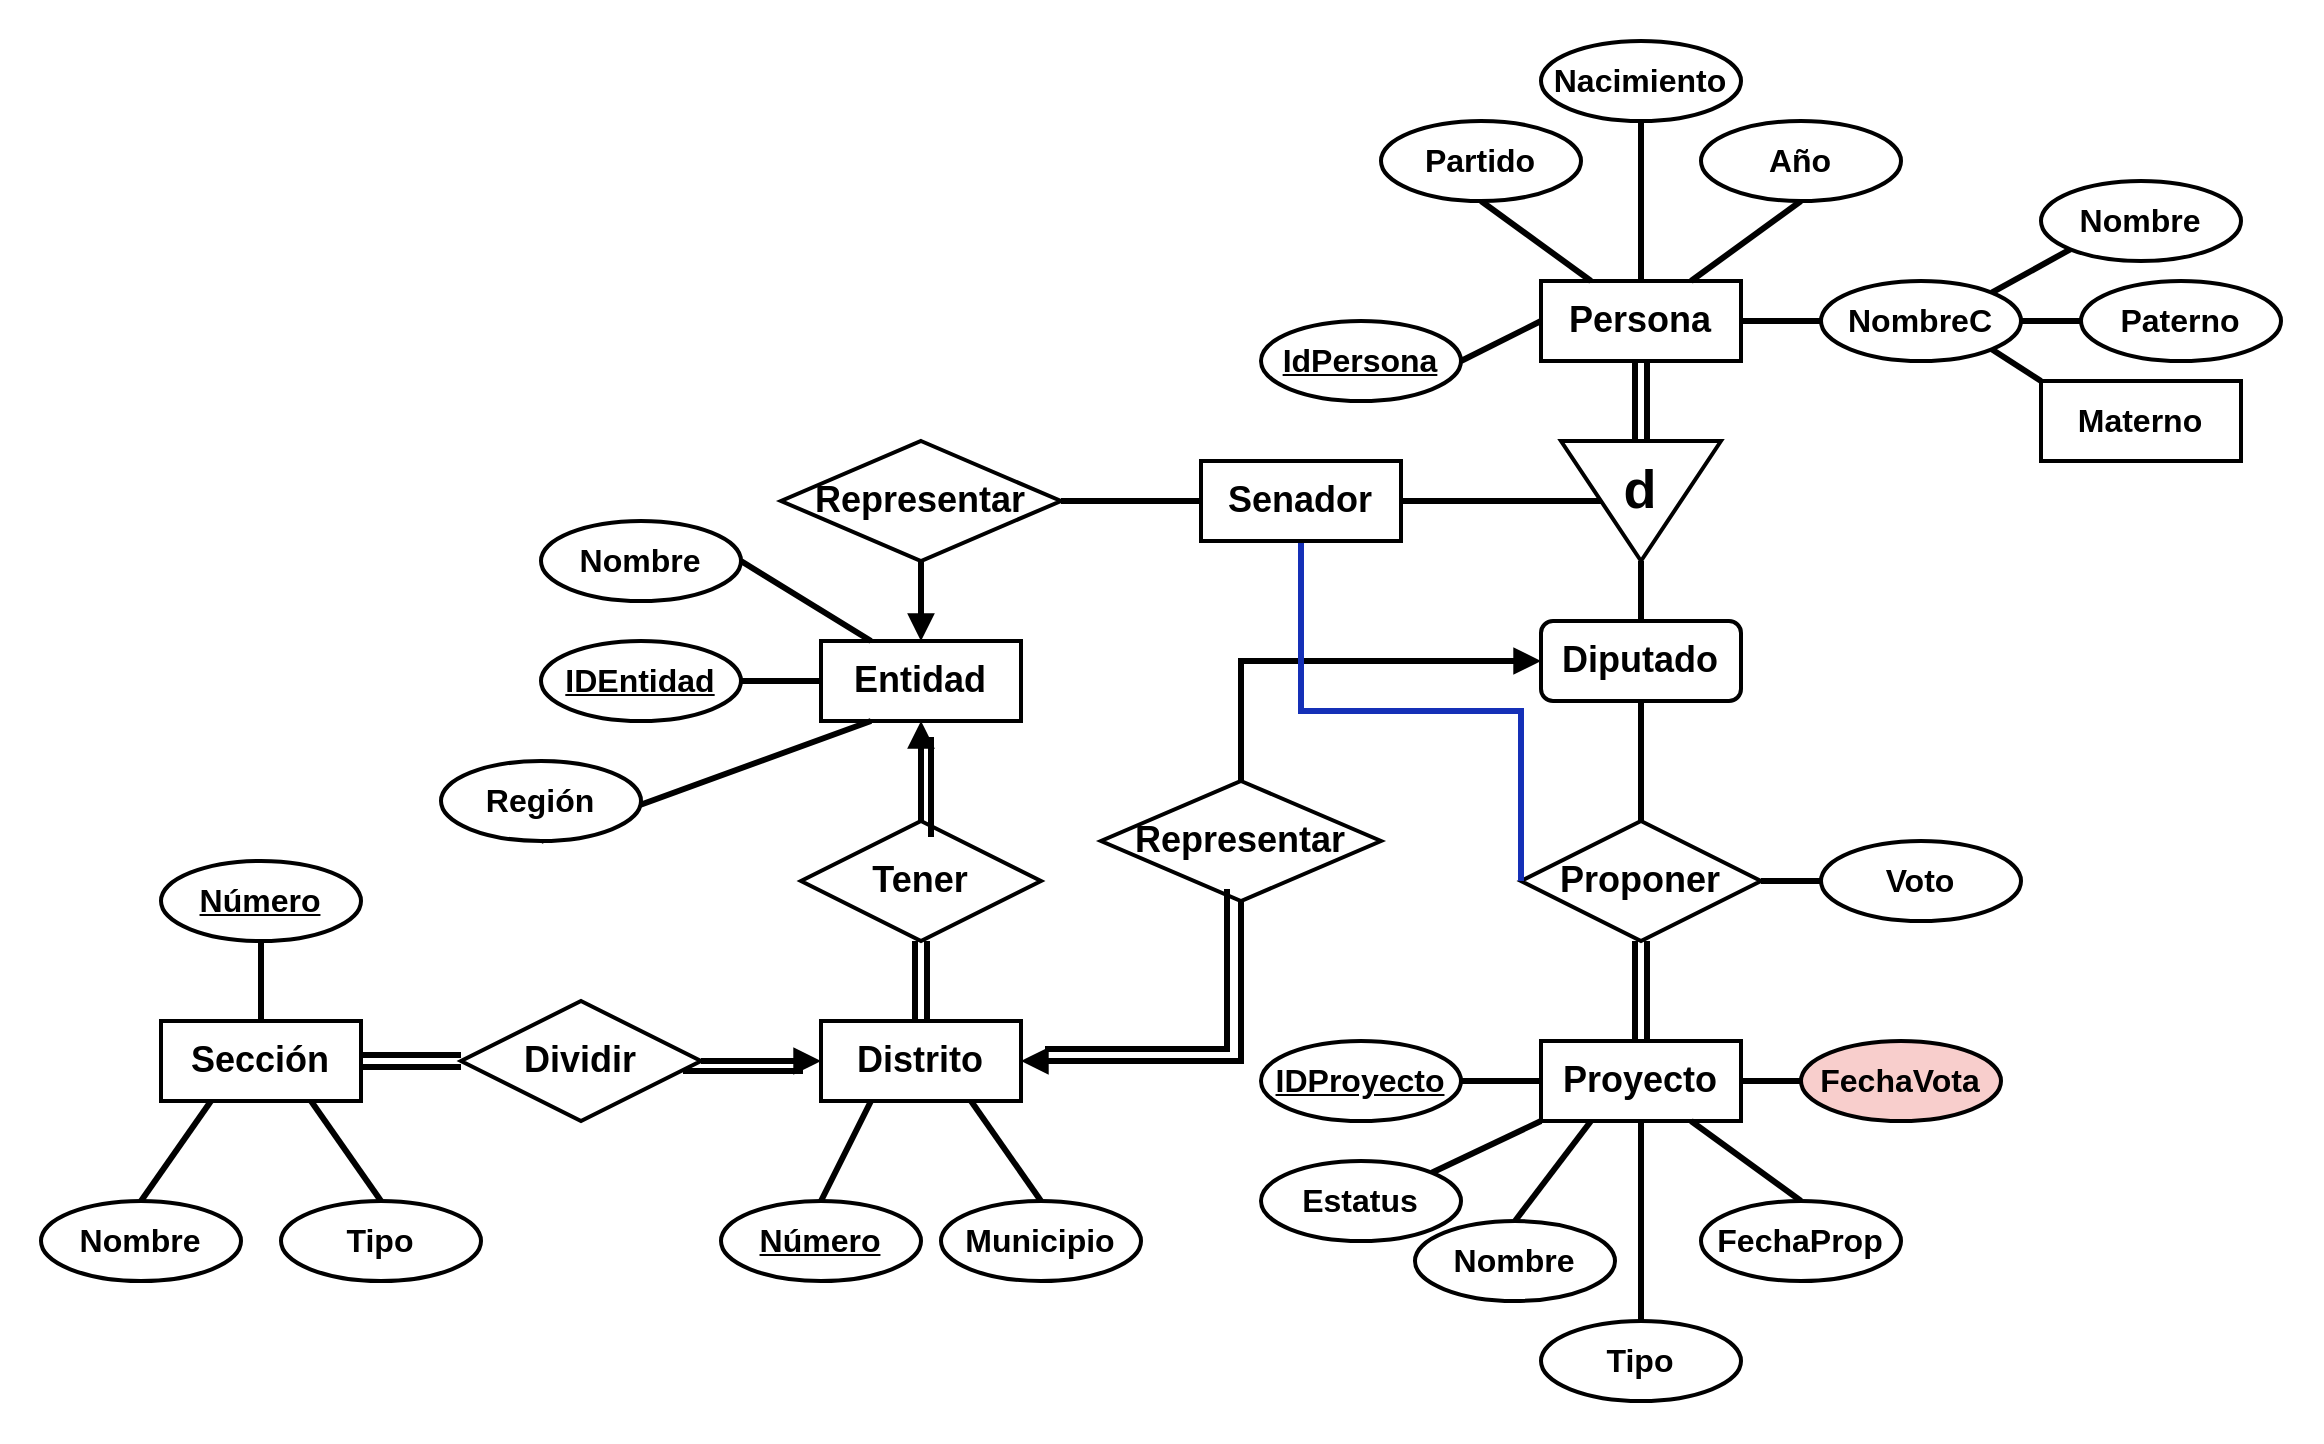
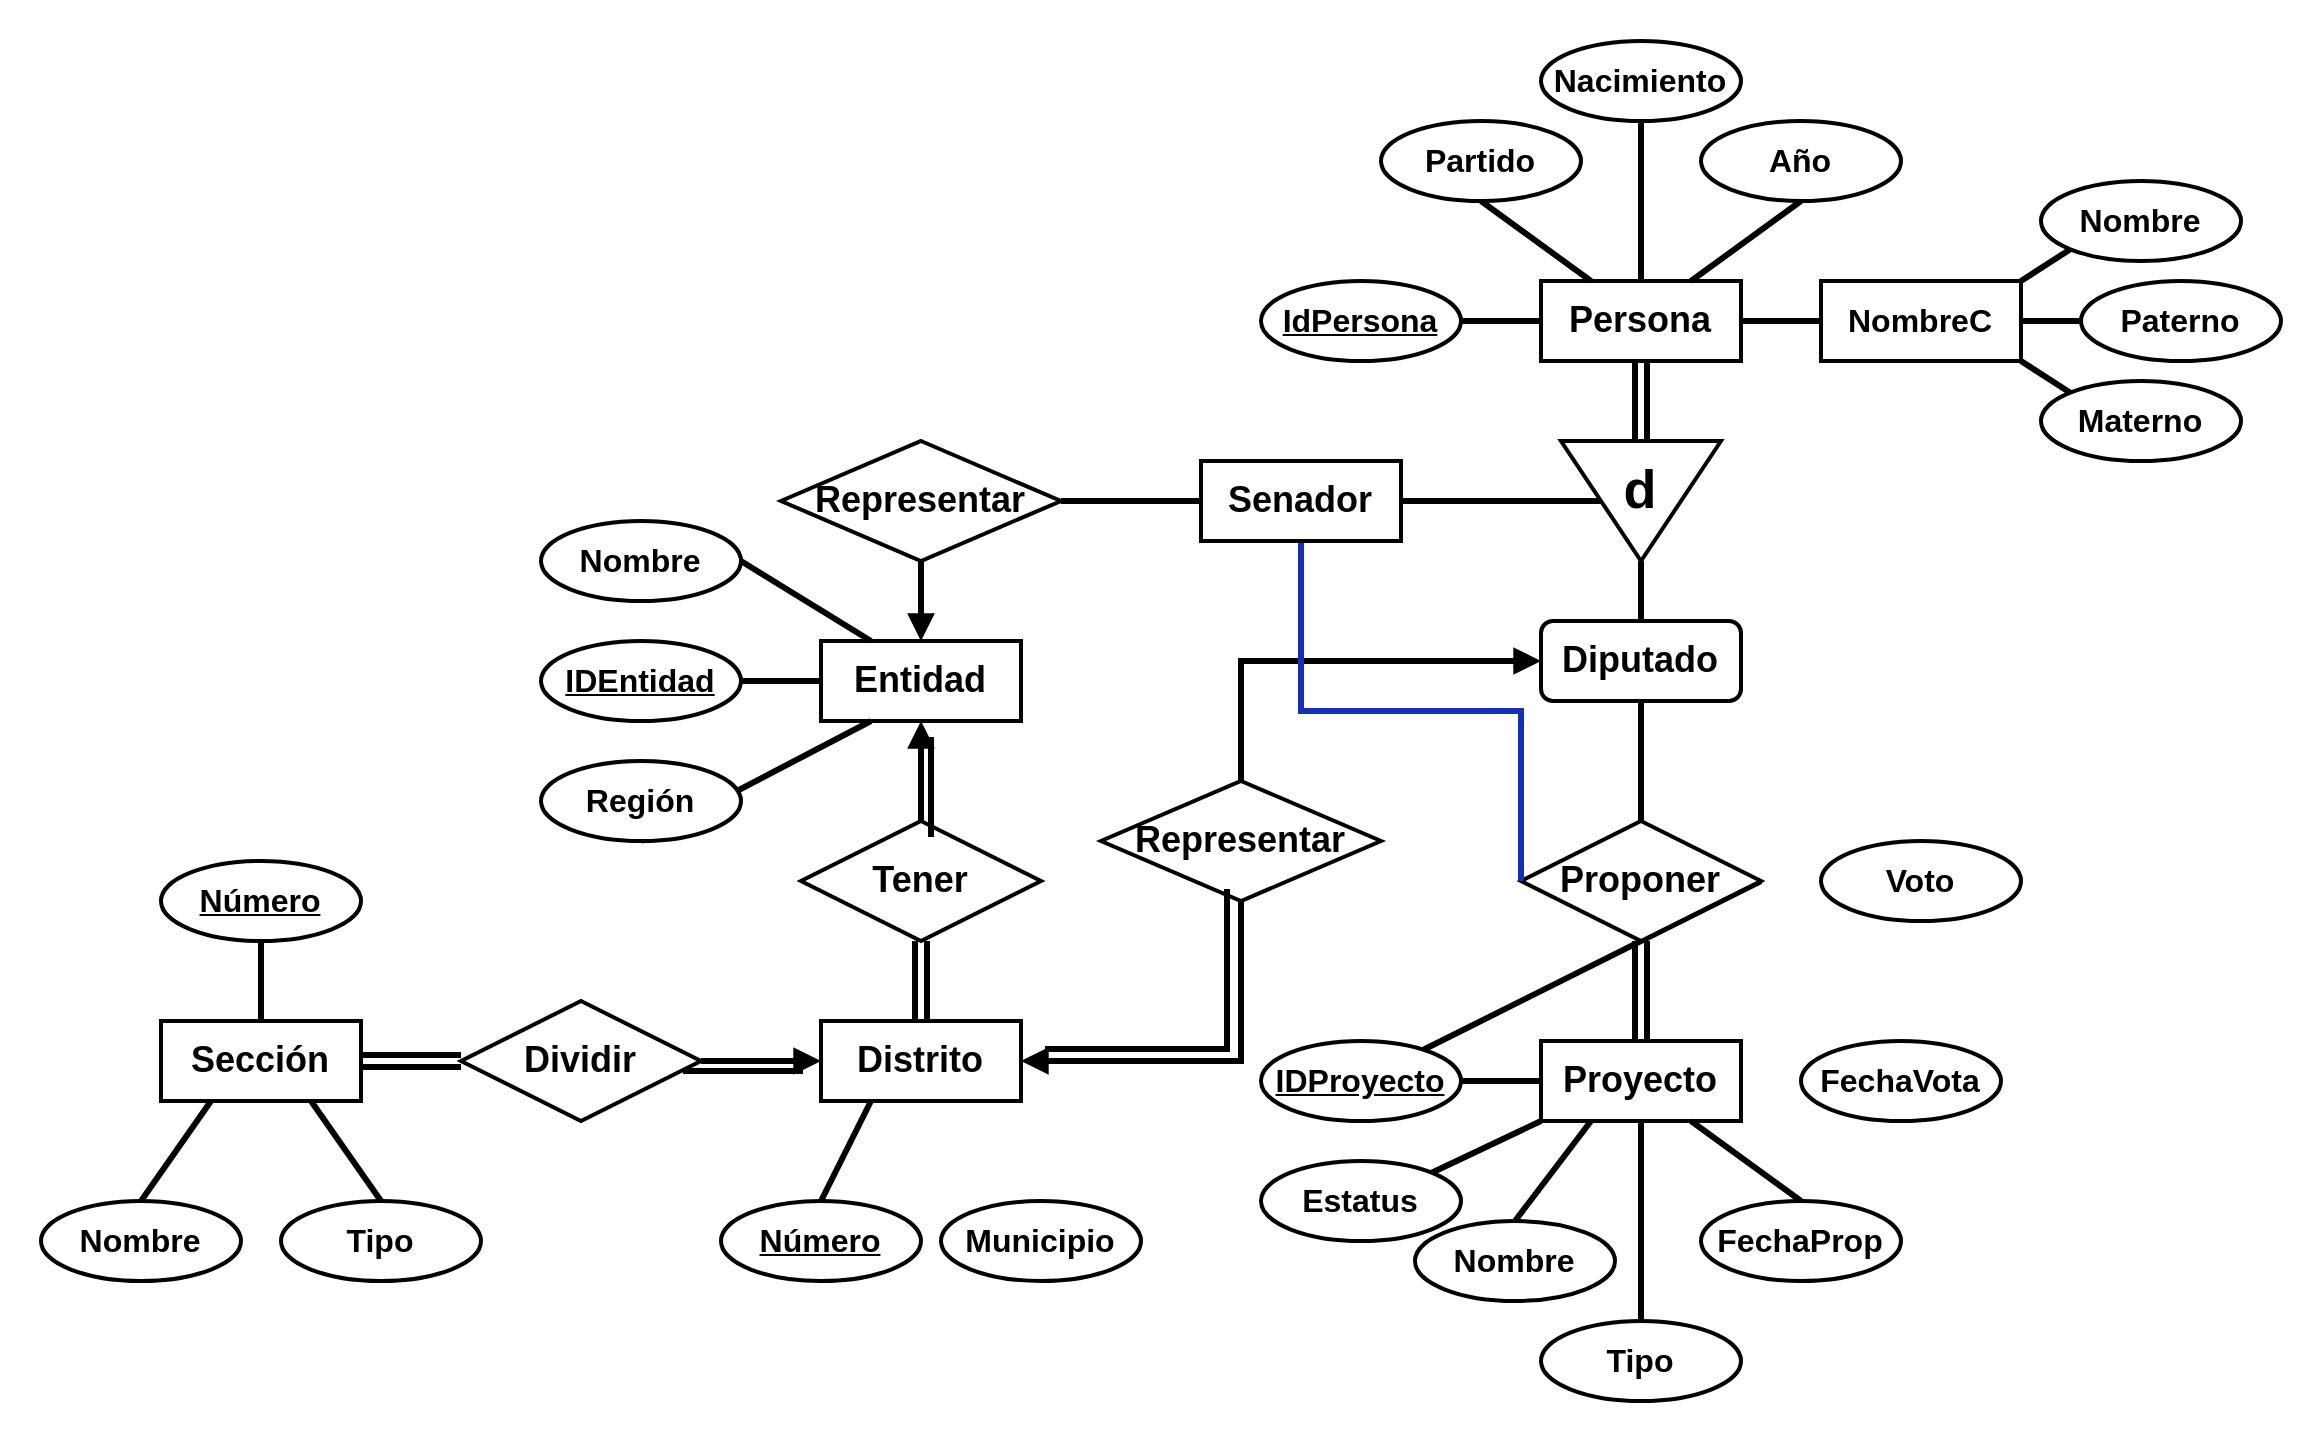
(1921, 321) -> (1921, 321)
(1361, 361) -> (1361, 321)
(2141, 421) -> (2141, 421)
(541, 801) -> (641, 801)
(1790, 881) -> (1528, 997)
(1771, 1081) -> none
(1901, 1081) -> (1901, 1081)
(1006, 1151) -> none
